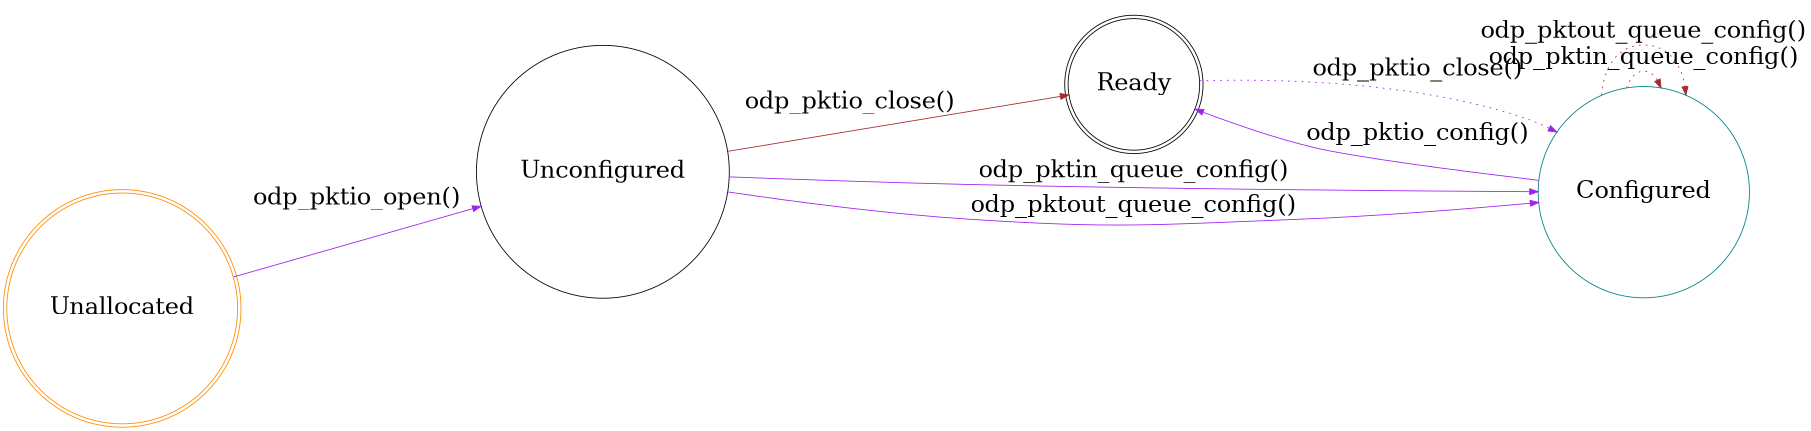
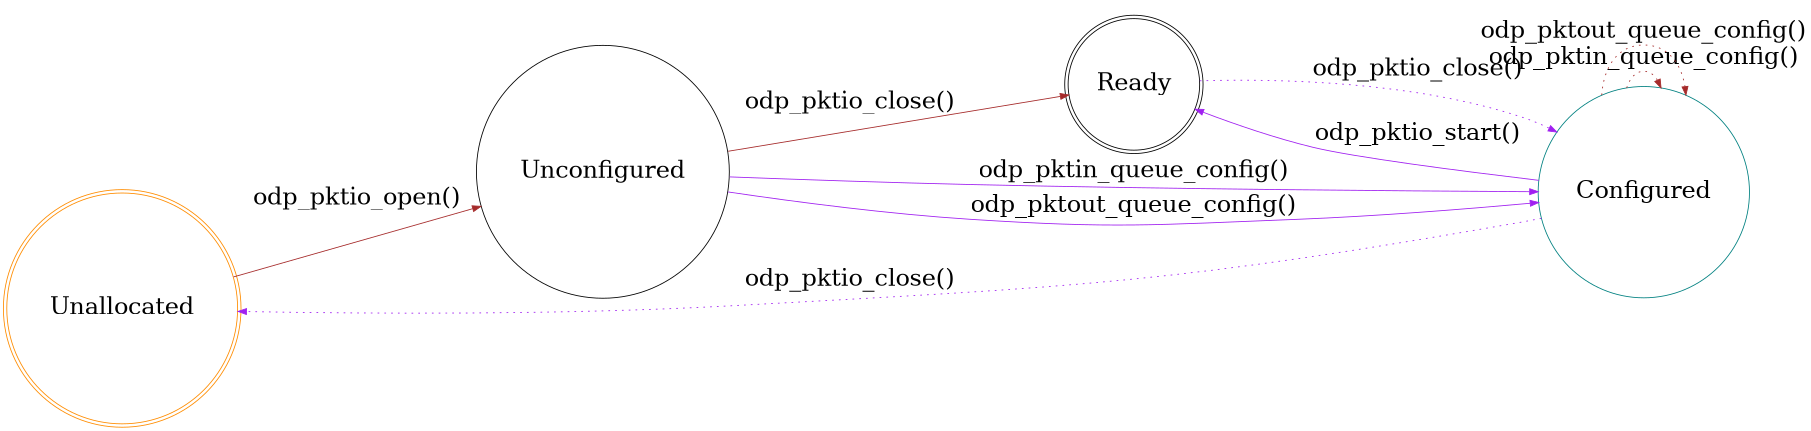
(1418, 134) -> (1418, 134)
(353, 243) -> (353, 243)
none -> (896, 297)
